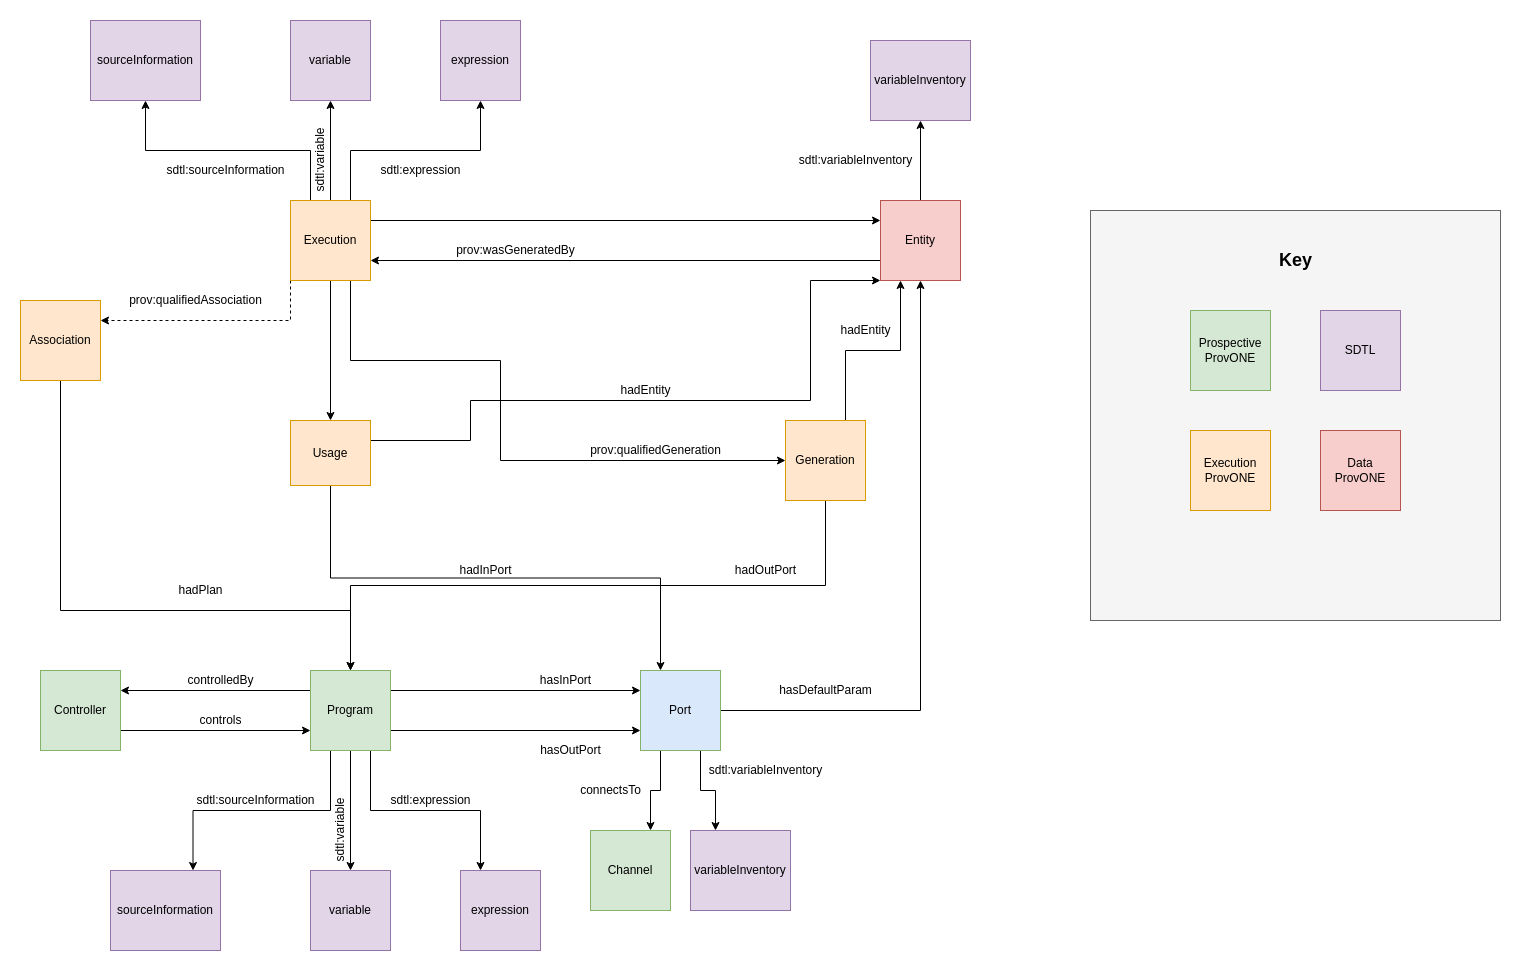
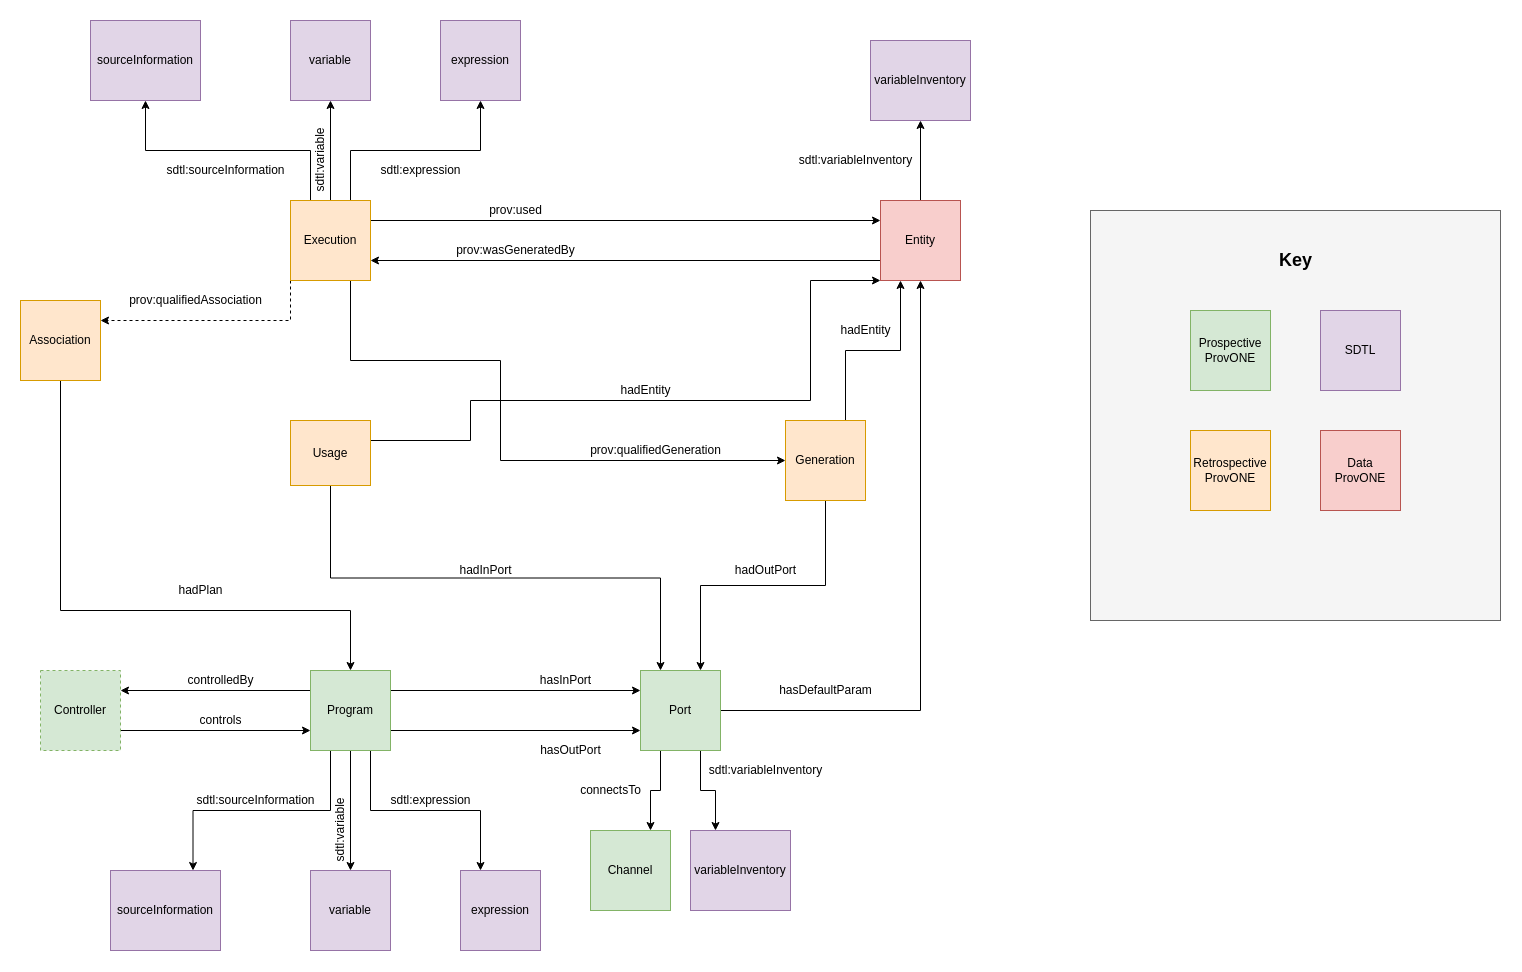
none -> (516, 211)
(331, 347) -> none
(1231, 471) -> (1231, 471)
(516, 586) -> (701, 624)
(81, 711) -> (81, 711)
(681, 711) -> (681, 711)
